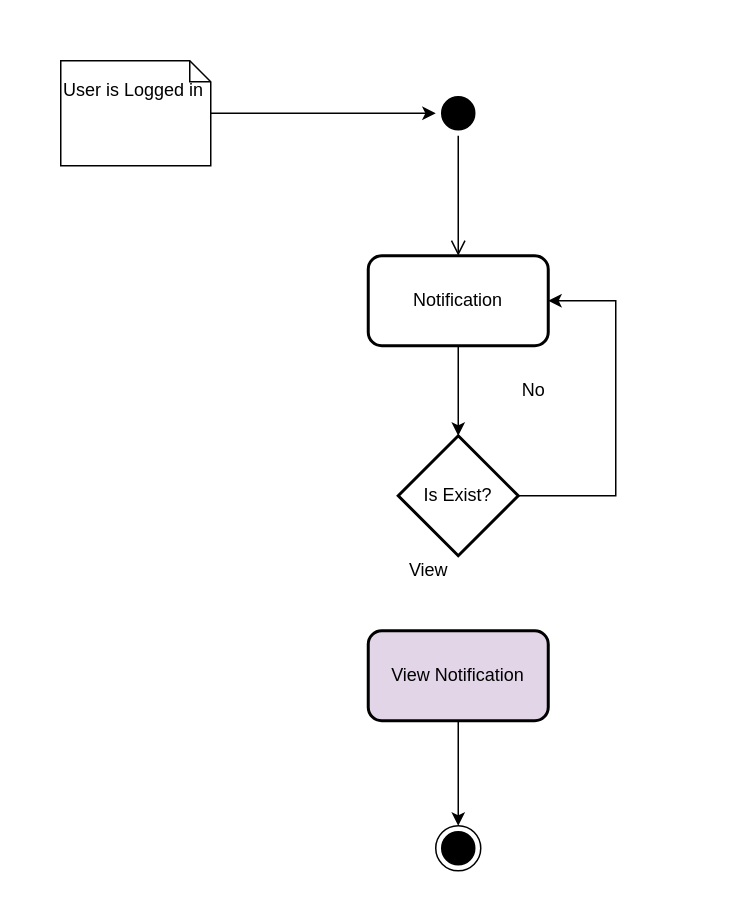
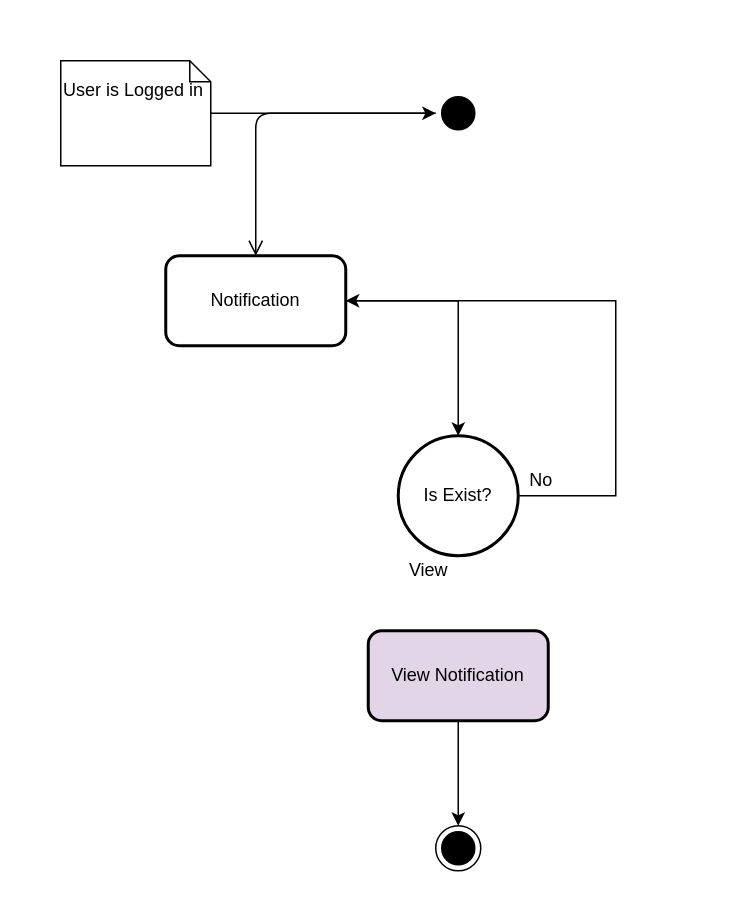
(458, 301) -> (256, 301)
(533, 391) -> (541, 481)
(458, 496) -> (458, 496)
